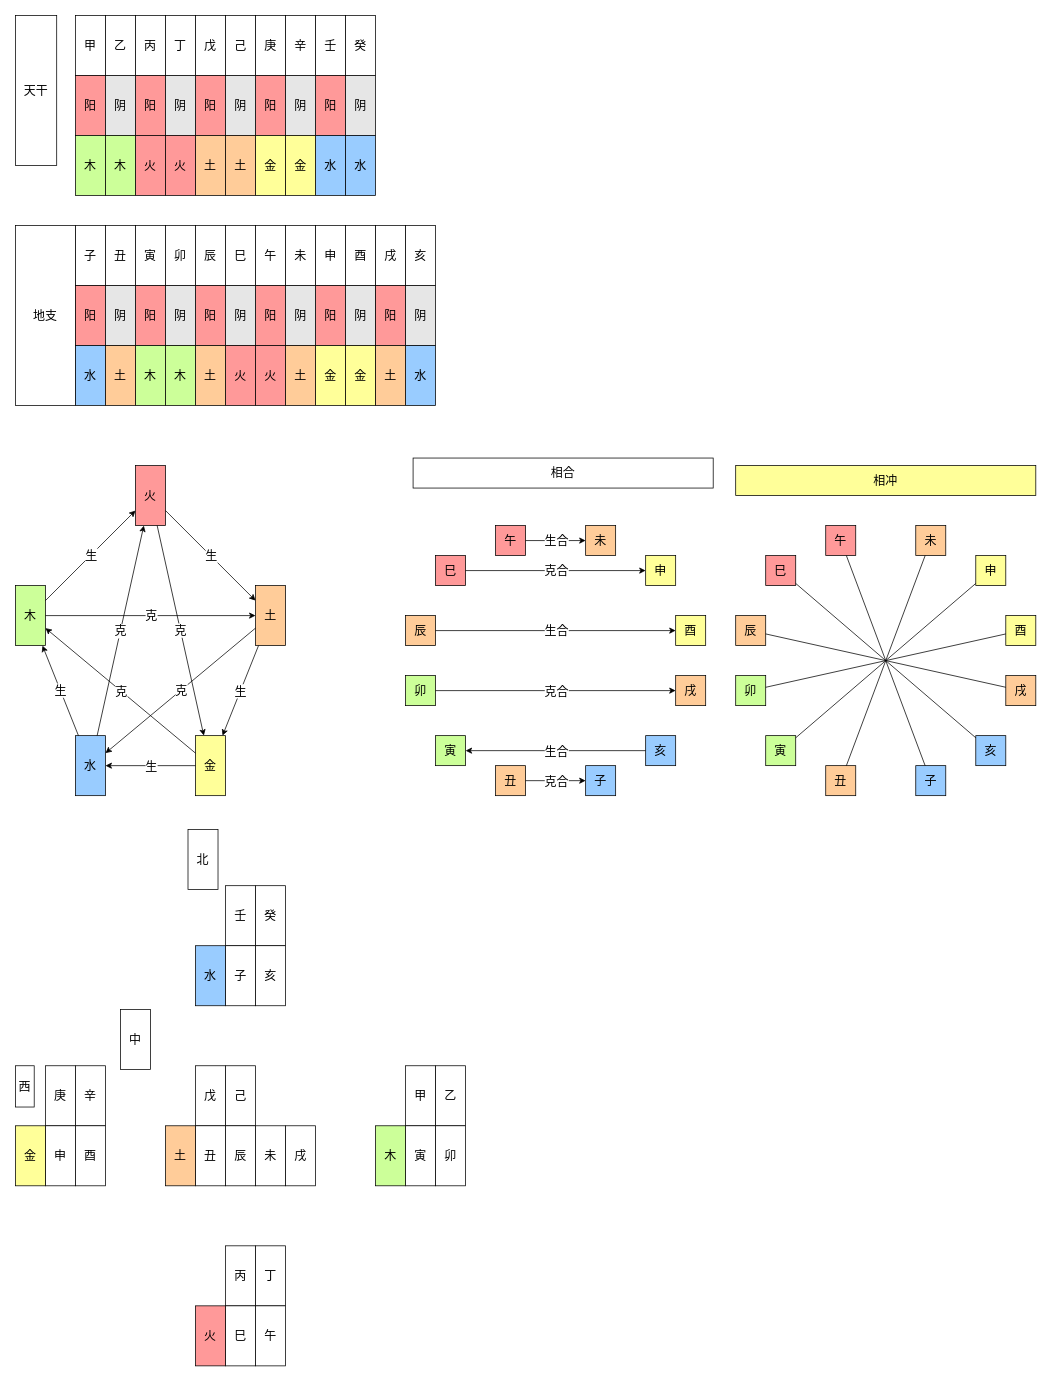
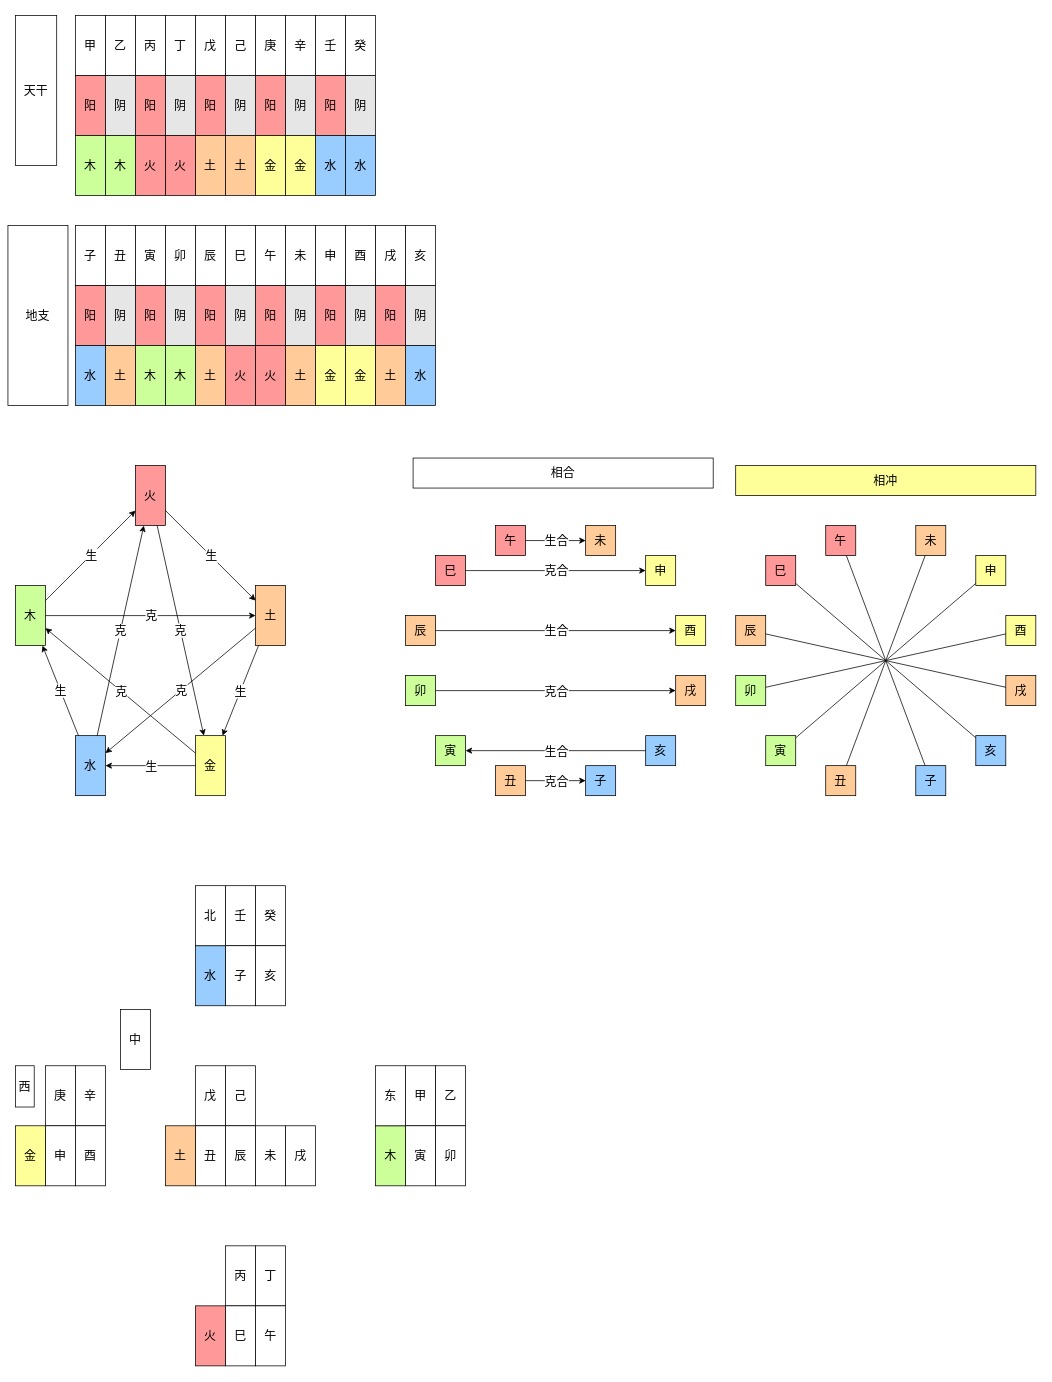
(45, 315) -> (38, 315)
(203, 859) -> (210, 915)
none -> (390, 1095)
